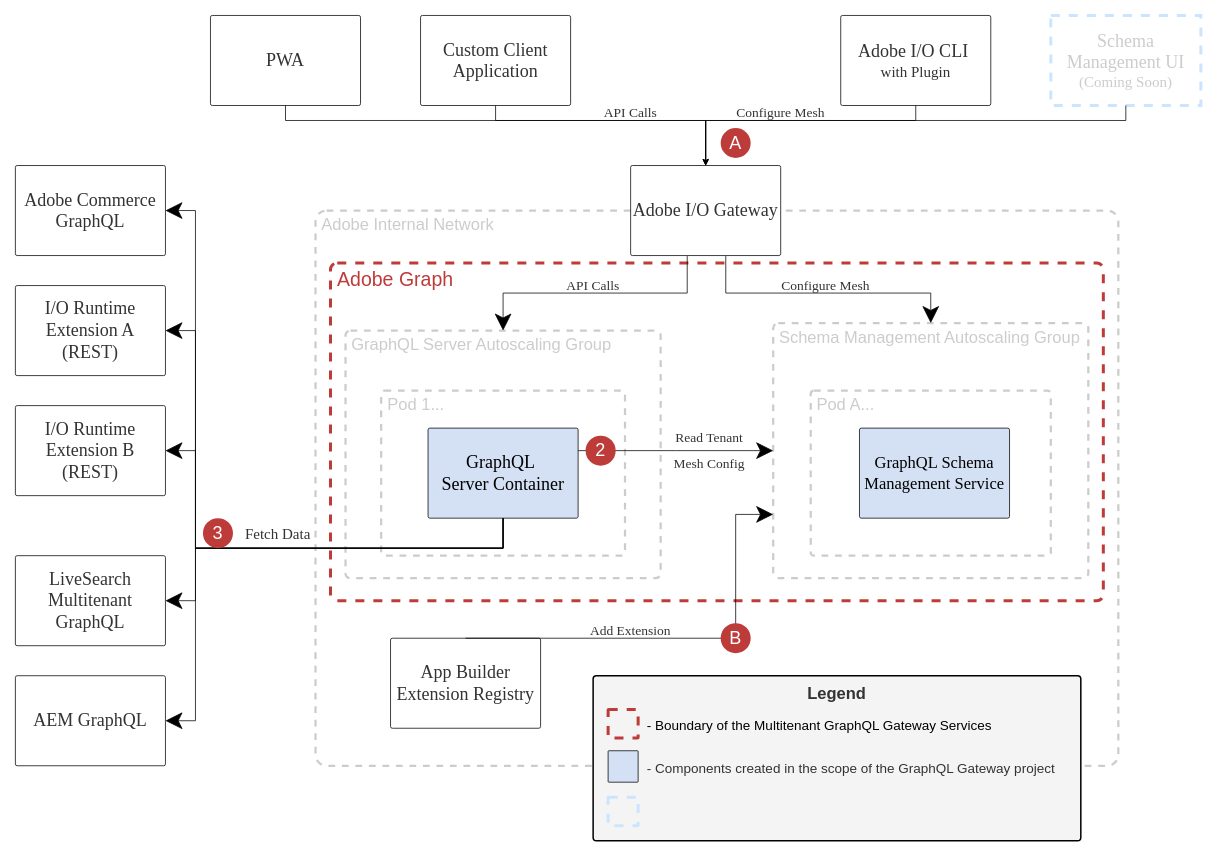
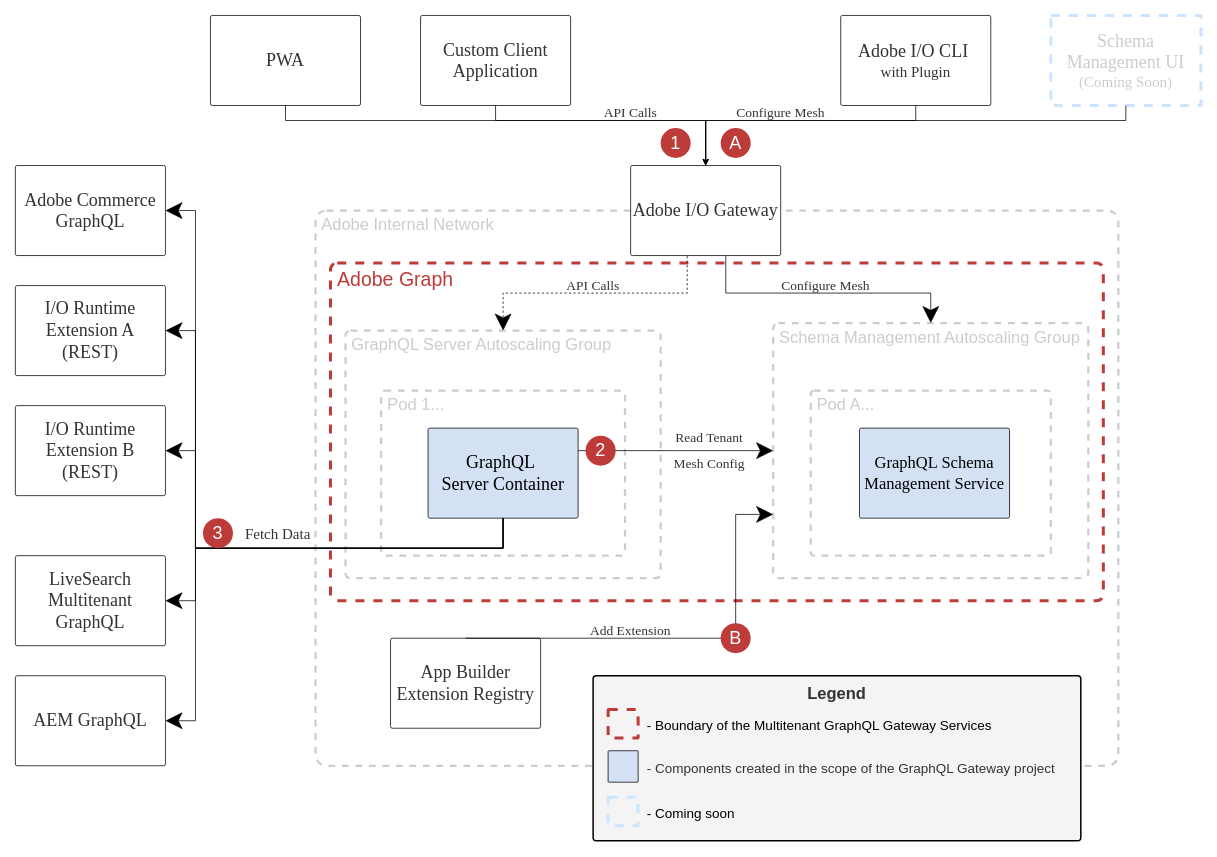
none -> (675, 143)
(602, 293) -> (602, 293)
none -> (694, 811)
